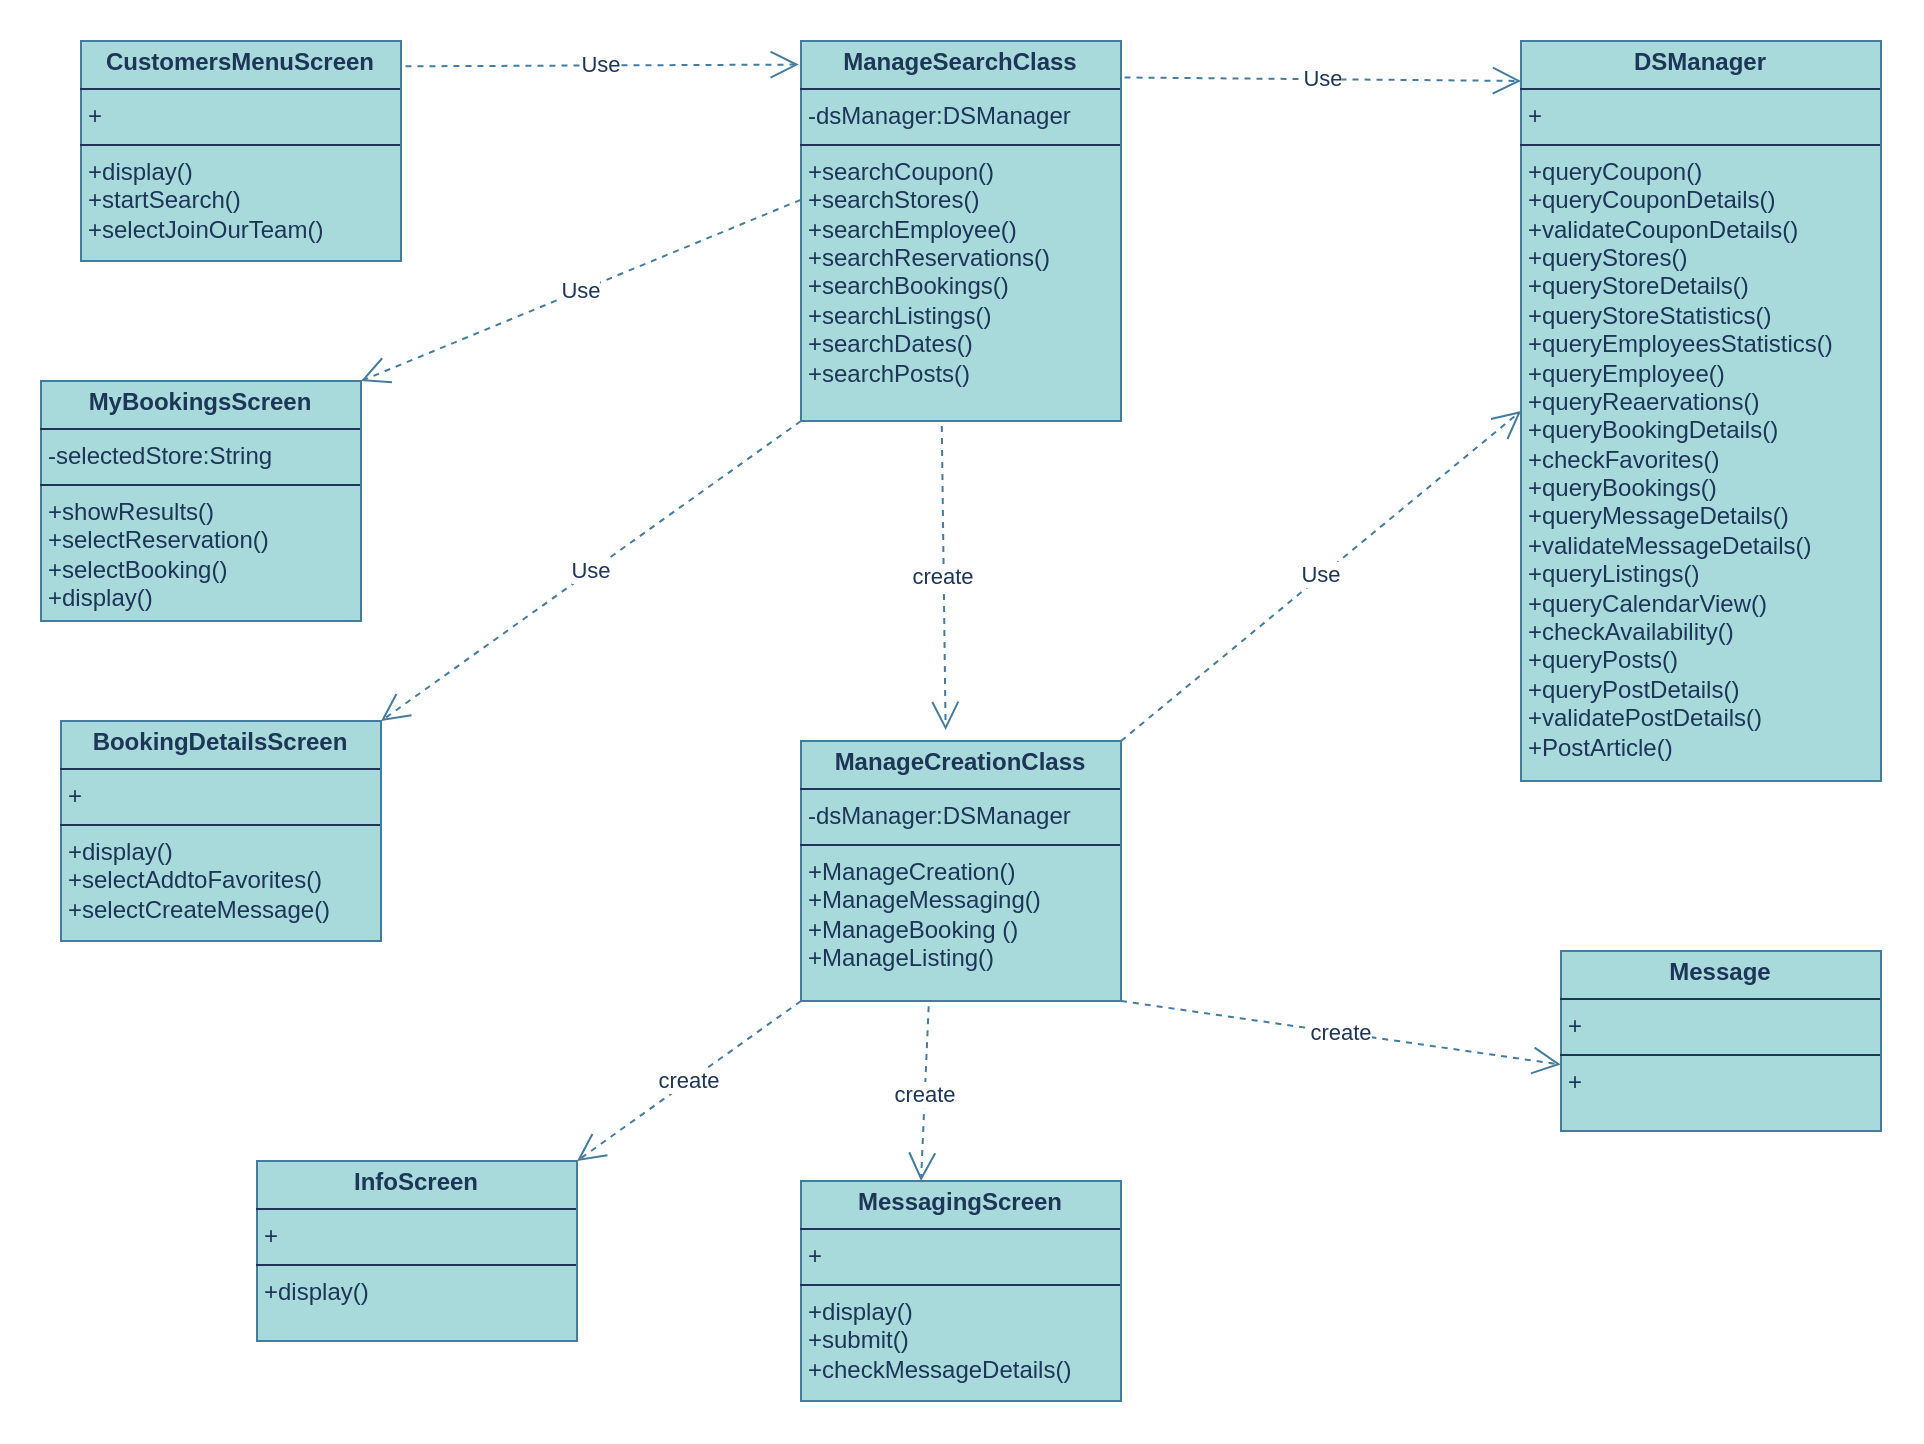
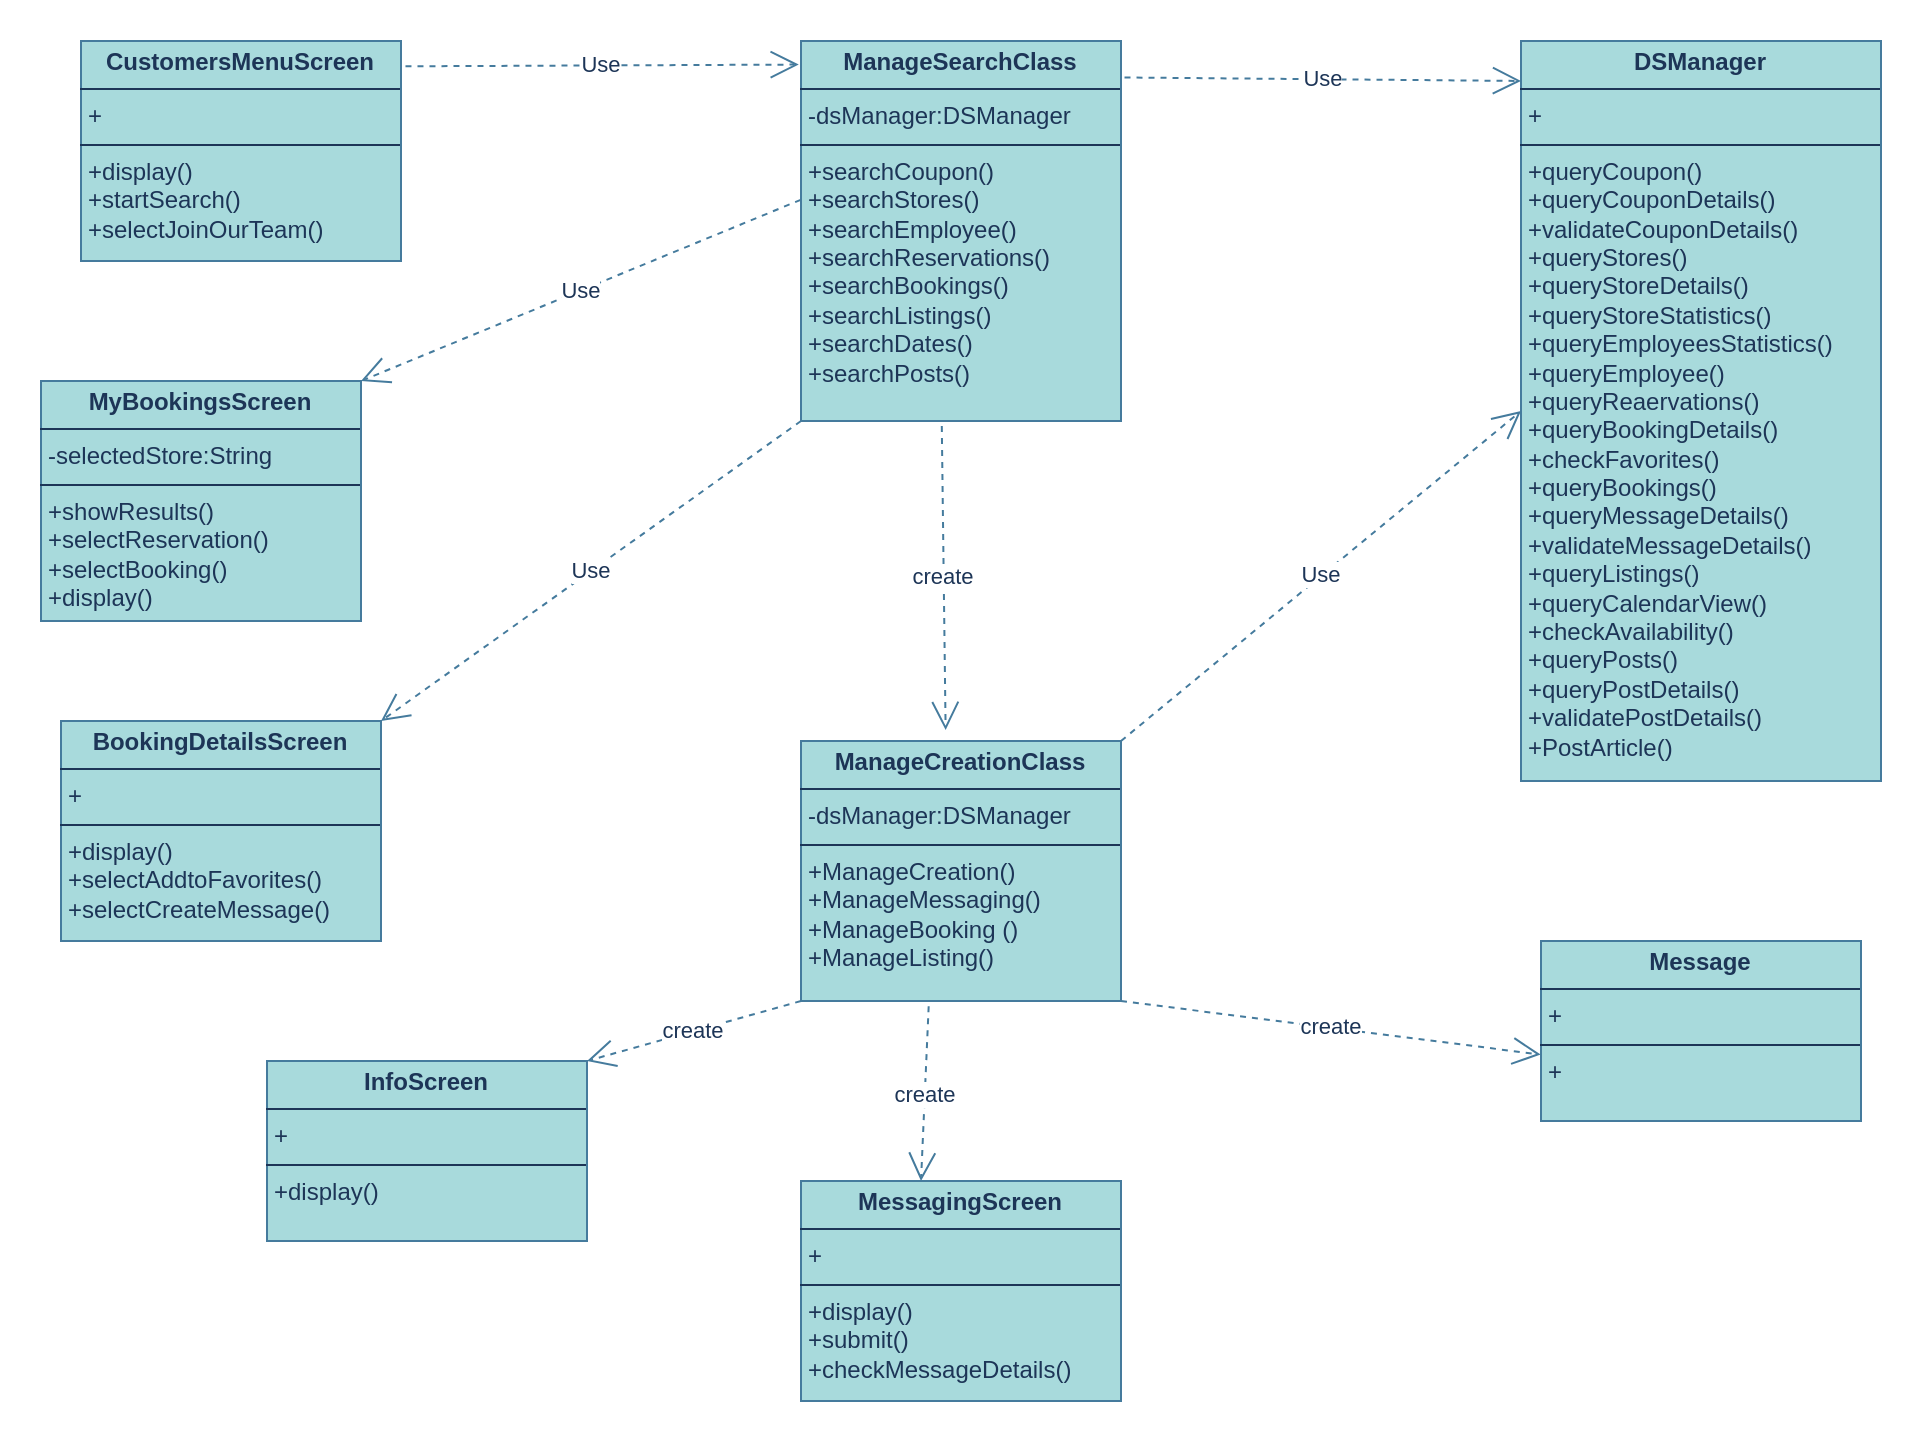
(1721, 1041) -> (1701, 1031)
(417, 1251) -> (427, 1151)
